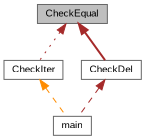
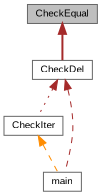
(50, 46) -> (45, 102)
